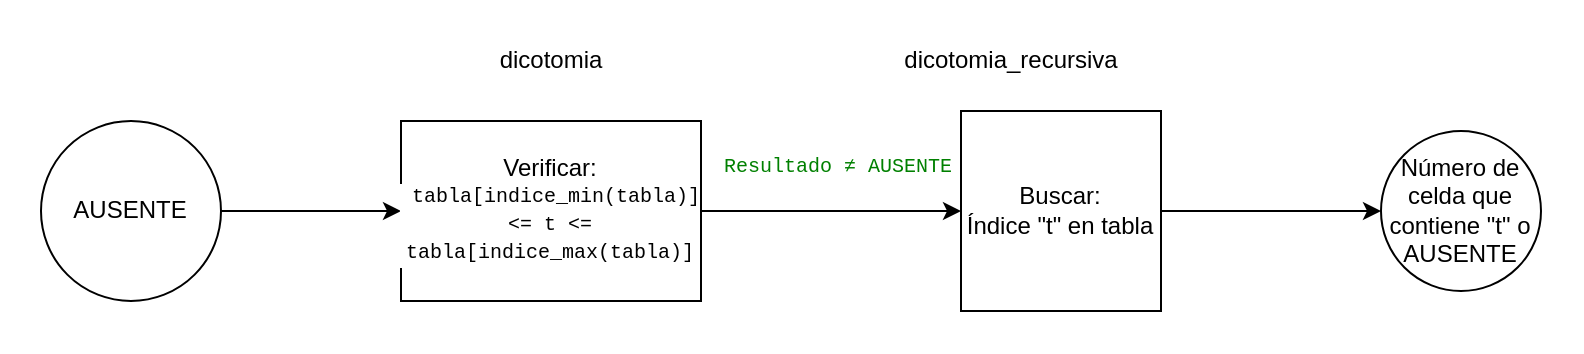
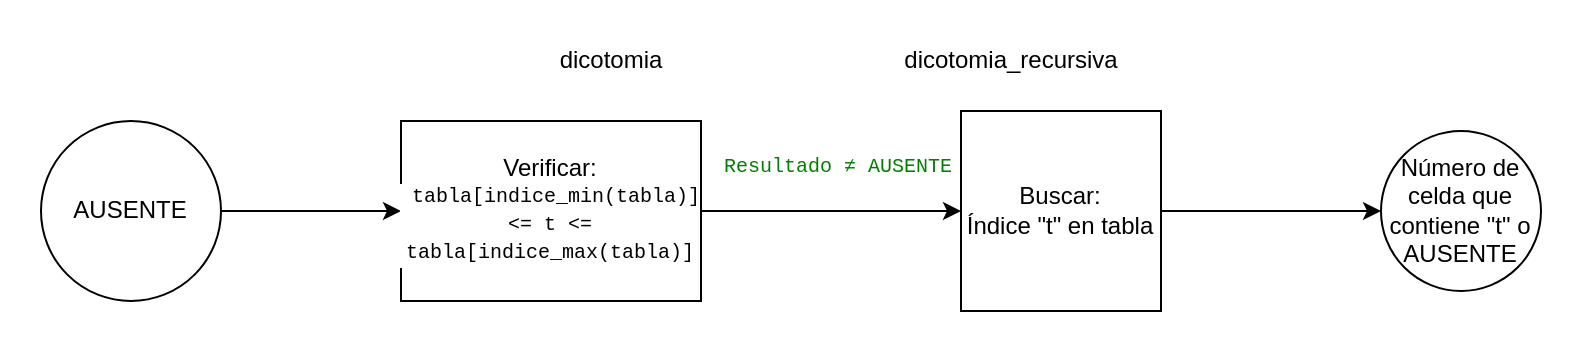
(551, 61) -> (611, 61)
